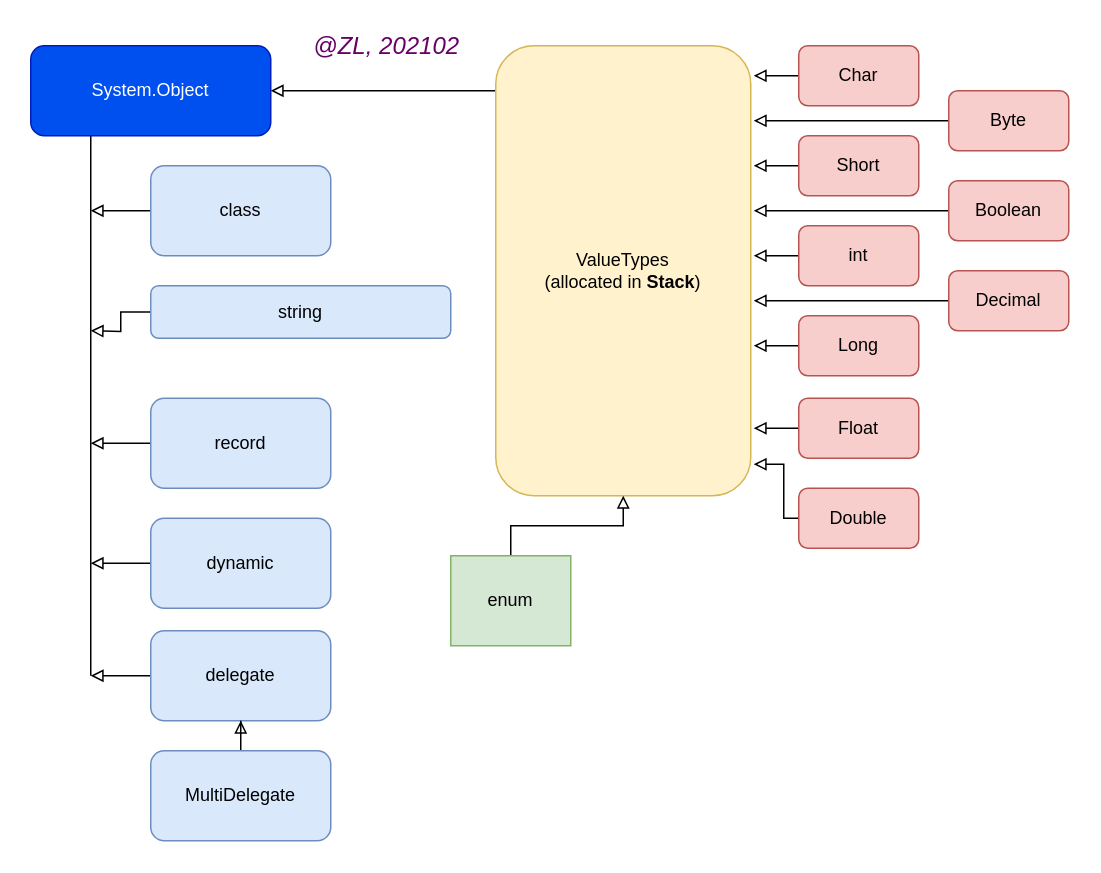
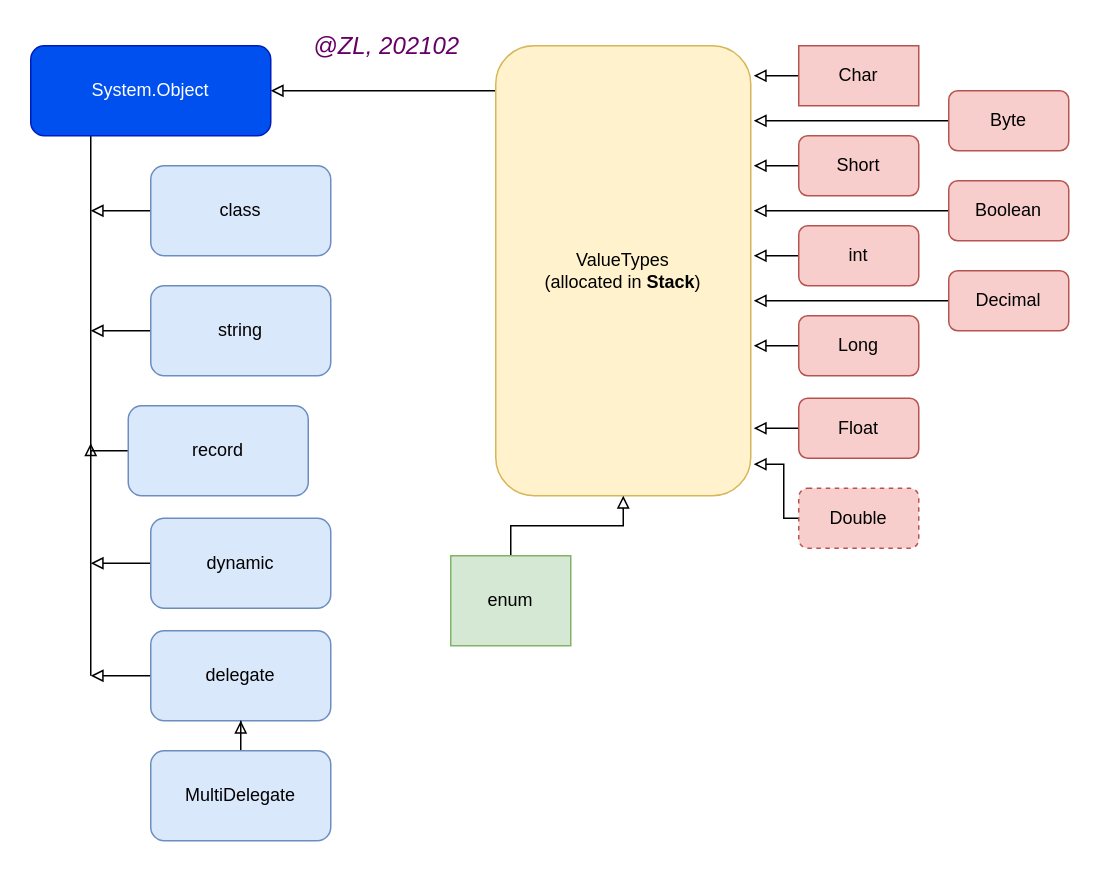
(859, 76) -> (859, 76)
(301, 312) -> (241, 331)
(241, 443) -> (218, 451)
(859, 518) -> (859, 518)
